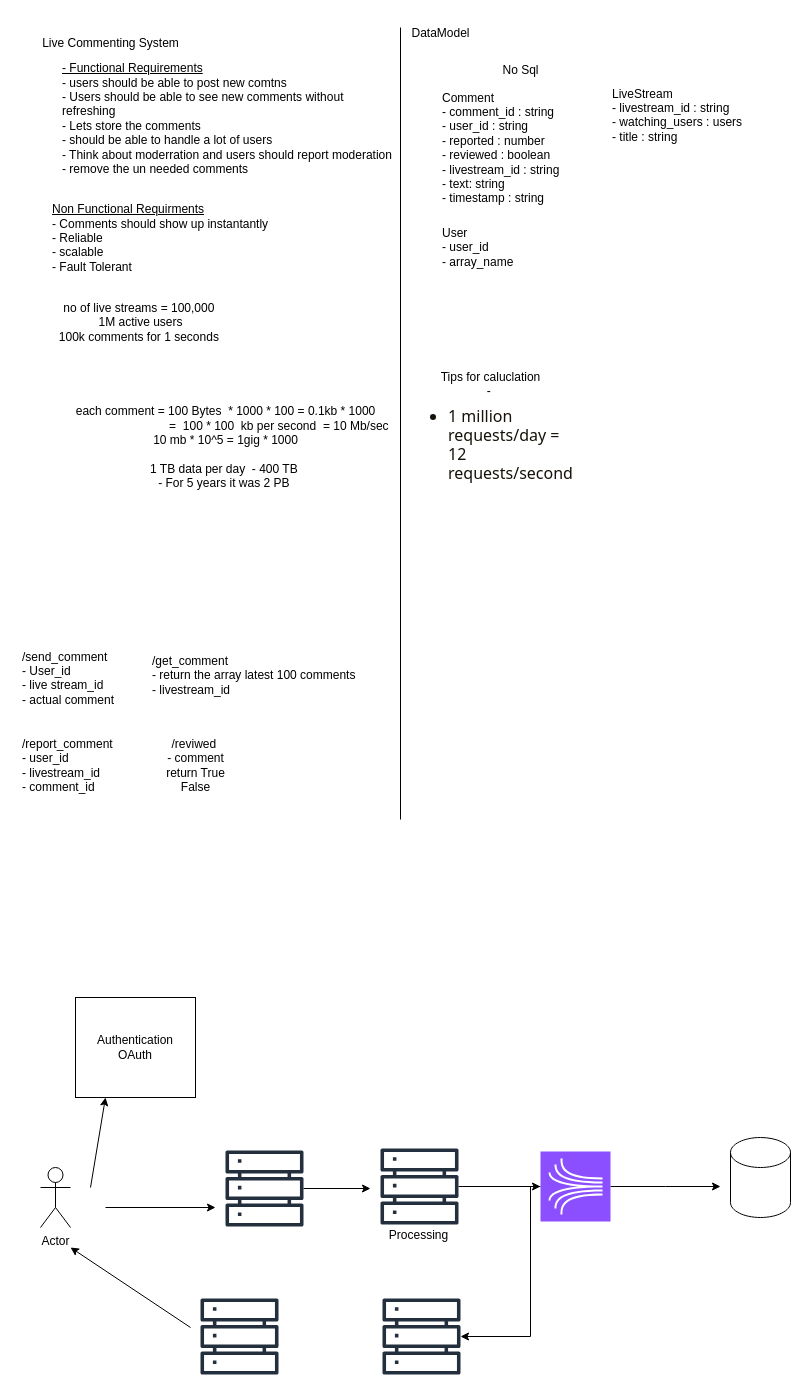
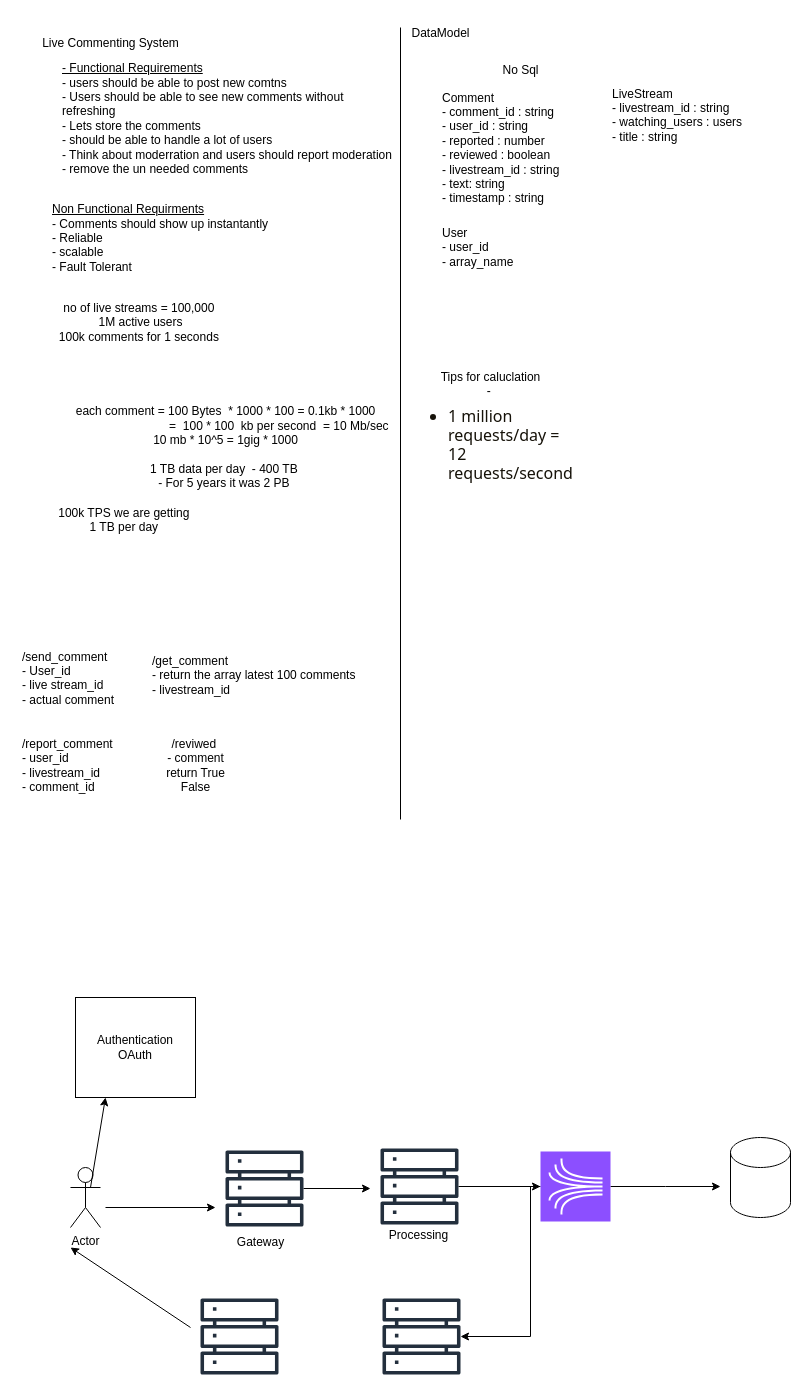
none -> (126, 528)
(56, 1198) -> (86, 1198)
none -> (261, 1243)
